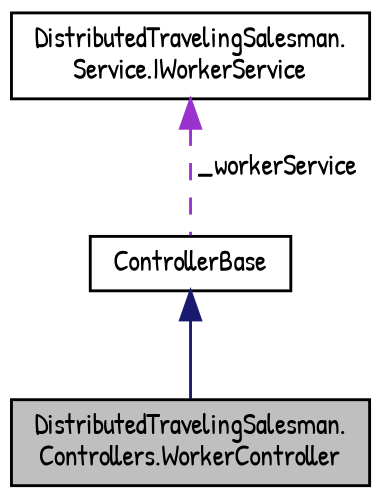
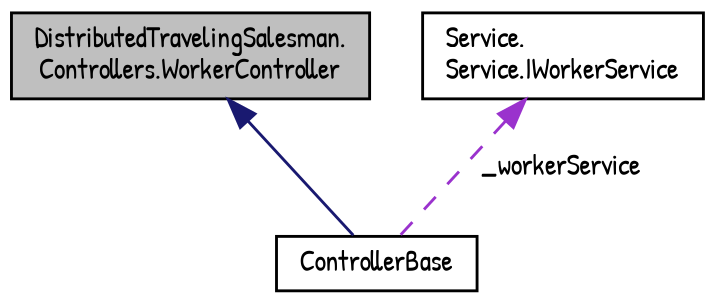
(191, 56) -> (563, 56)
(191, 360) -> (301, 178)
